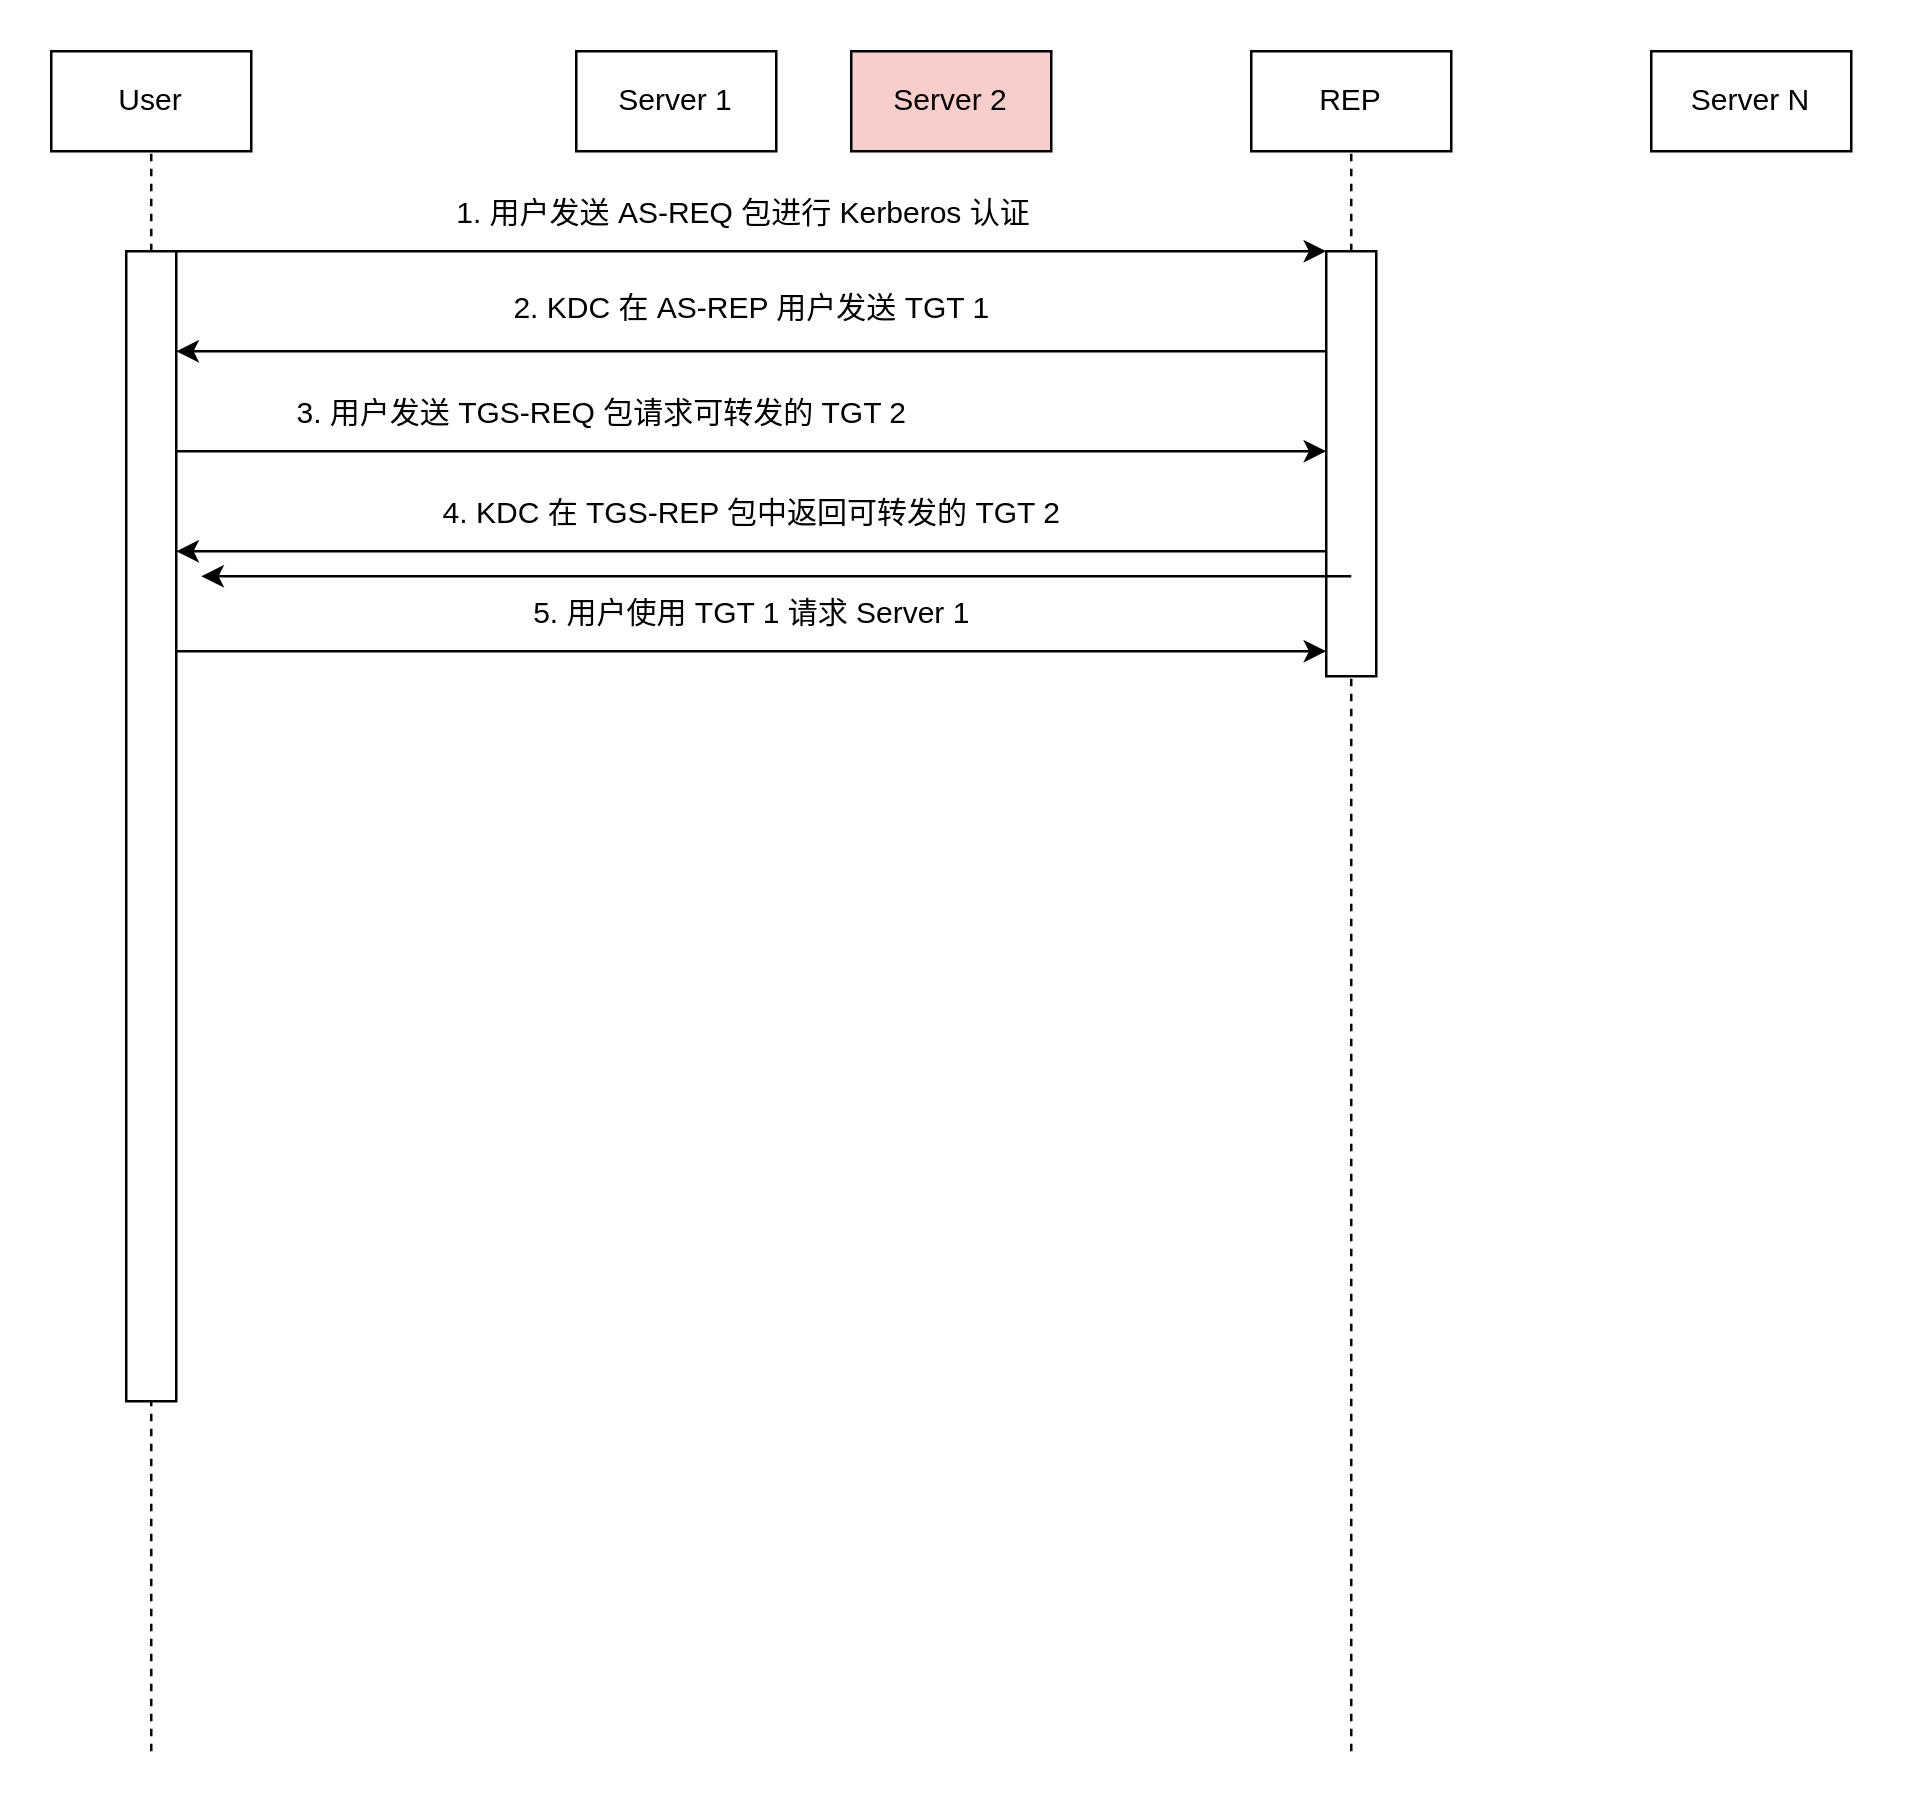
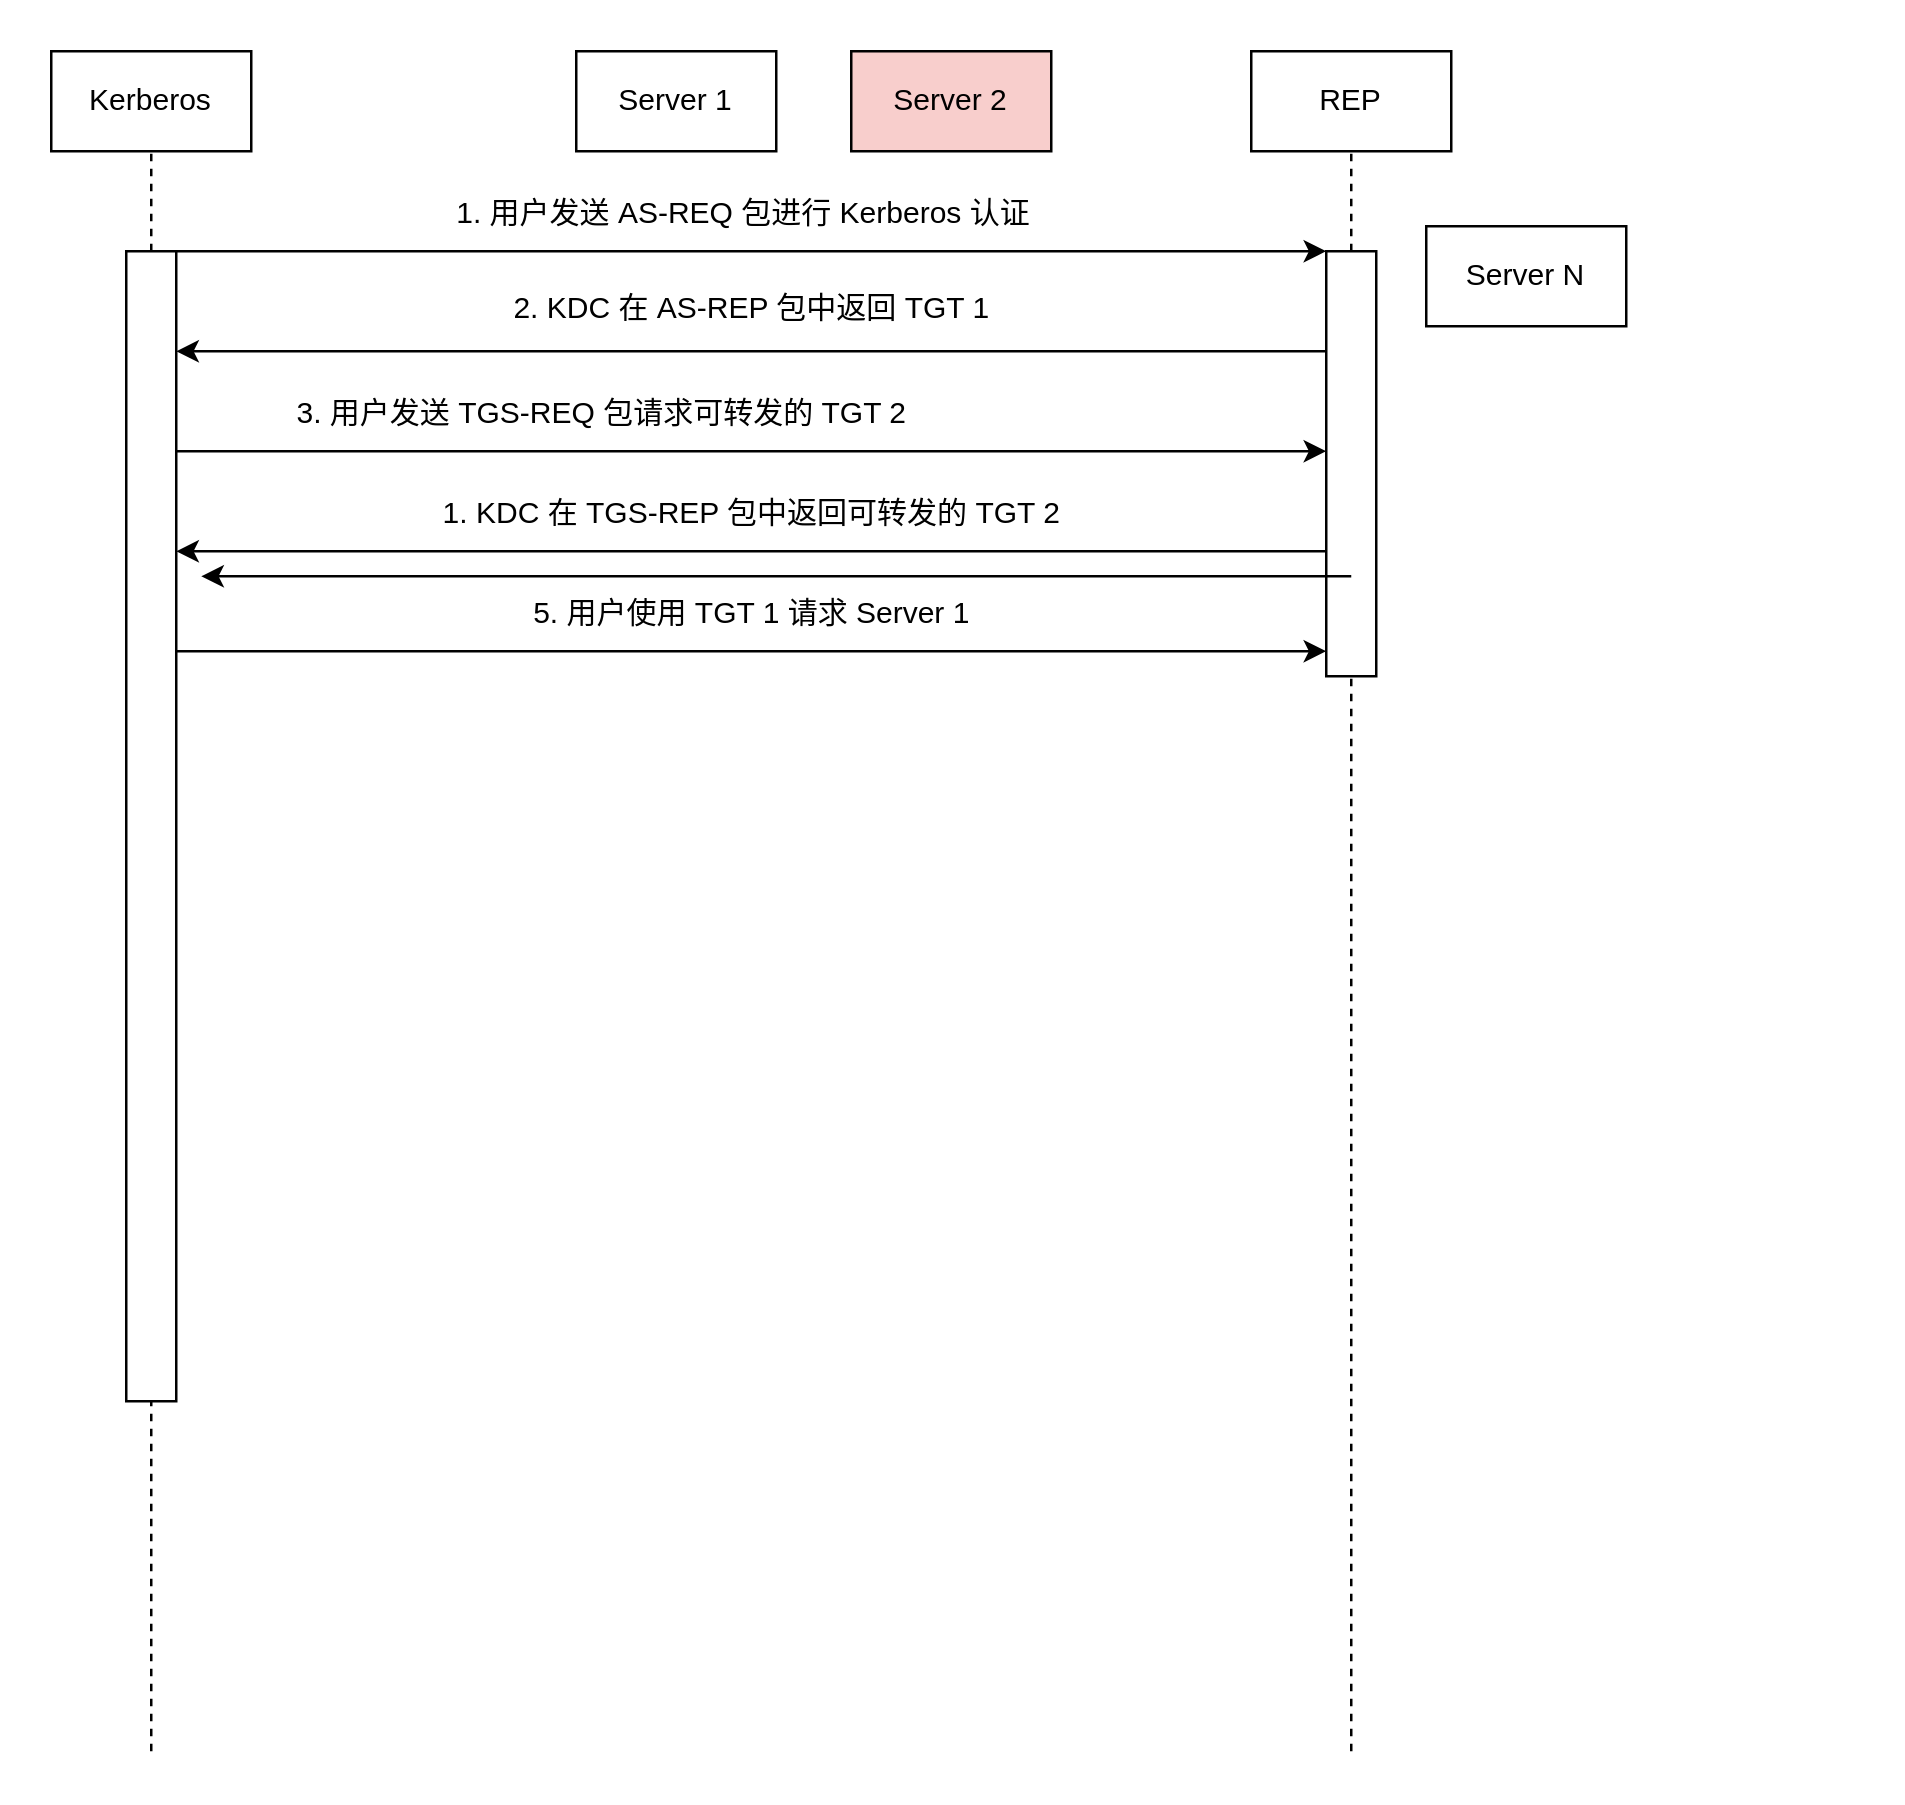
(151, 101) -> (151, 101)
(1751, 101) -> (1526, 276)
(753, 309) -> (753, 309)
(753, 514) -> (753, 514)
